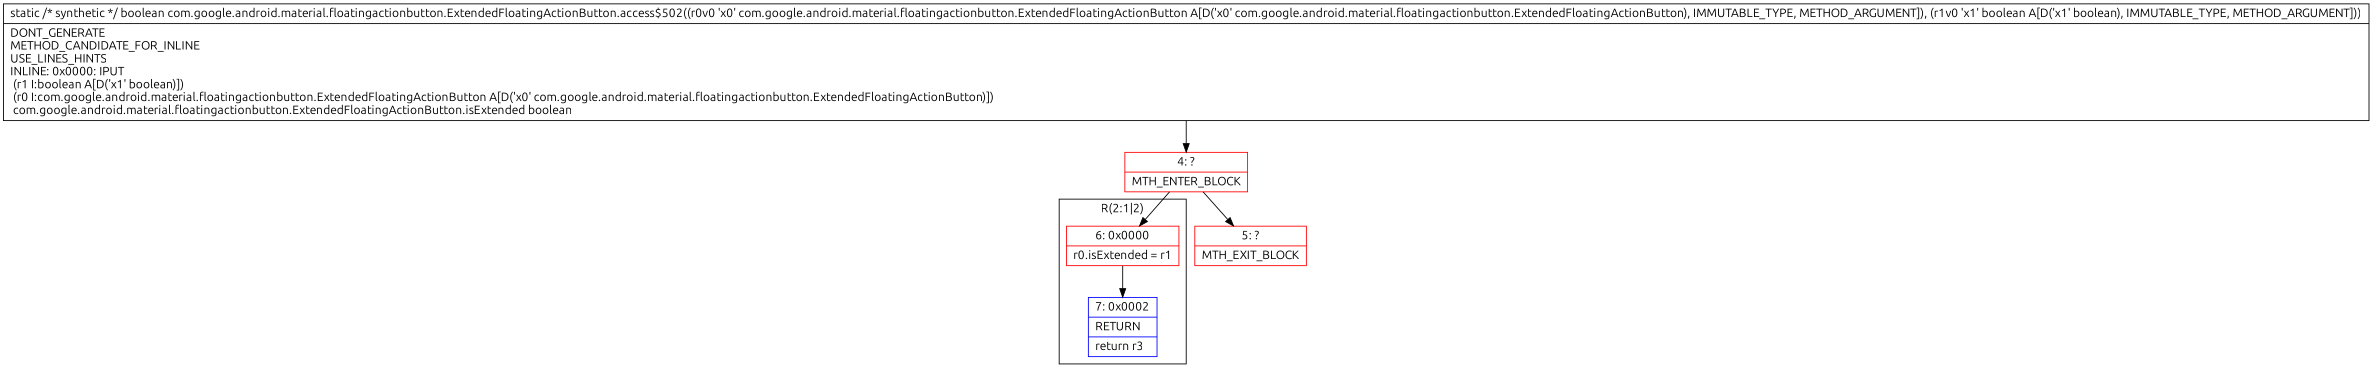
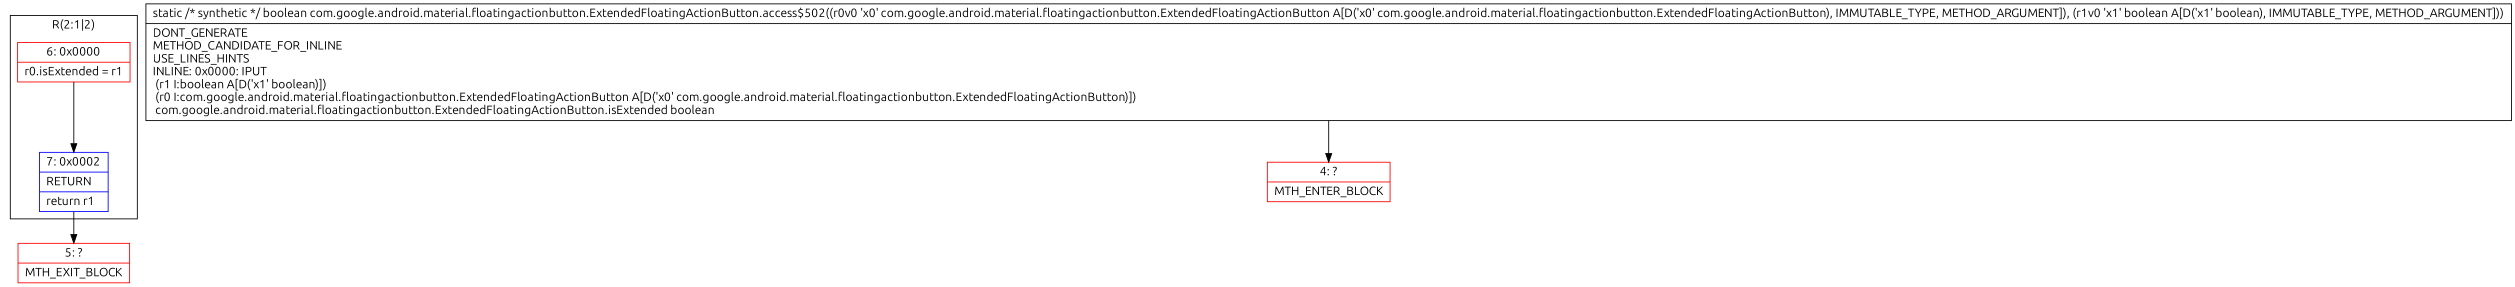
(1157, 206) -> none
(1215, 206) -> (74, 224)
(1120, 346) -> (71, 201)
